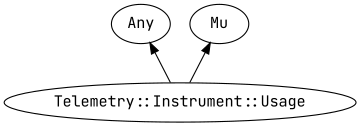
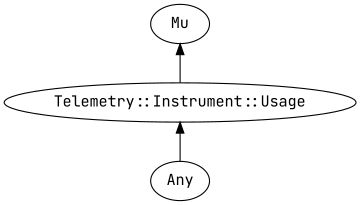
(163, 68) -> (180, 147)
